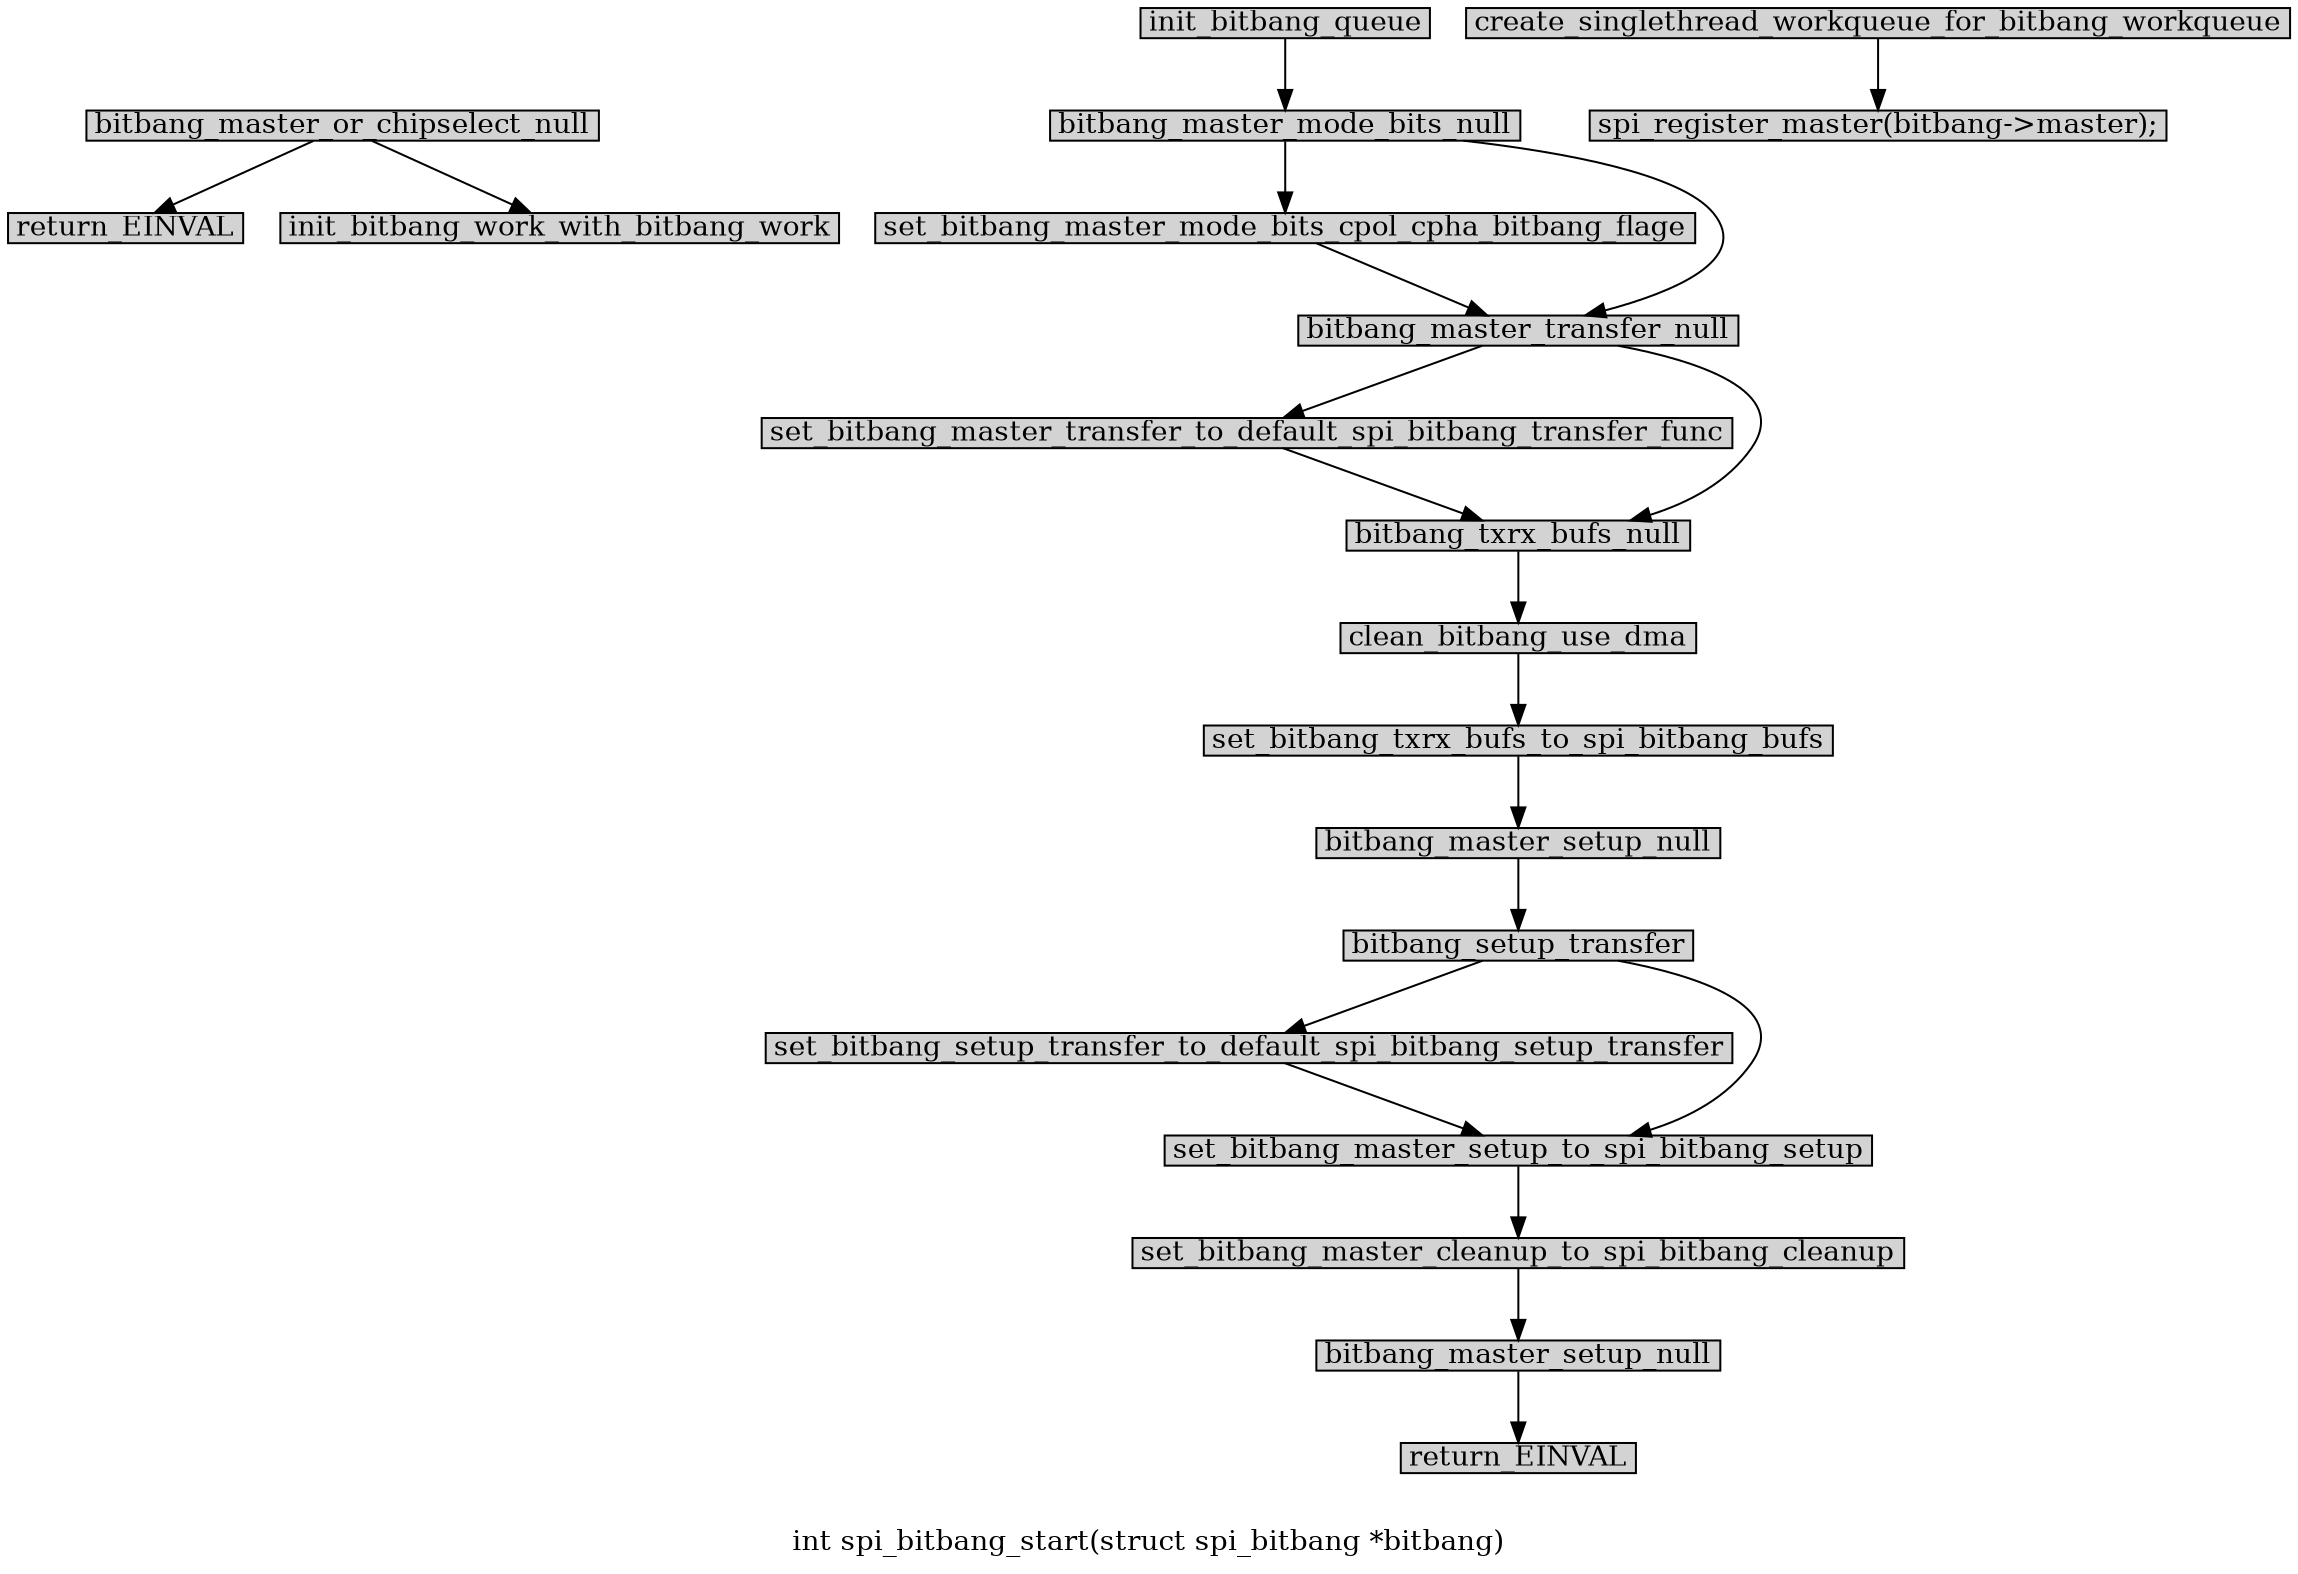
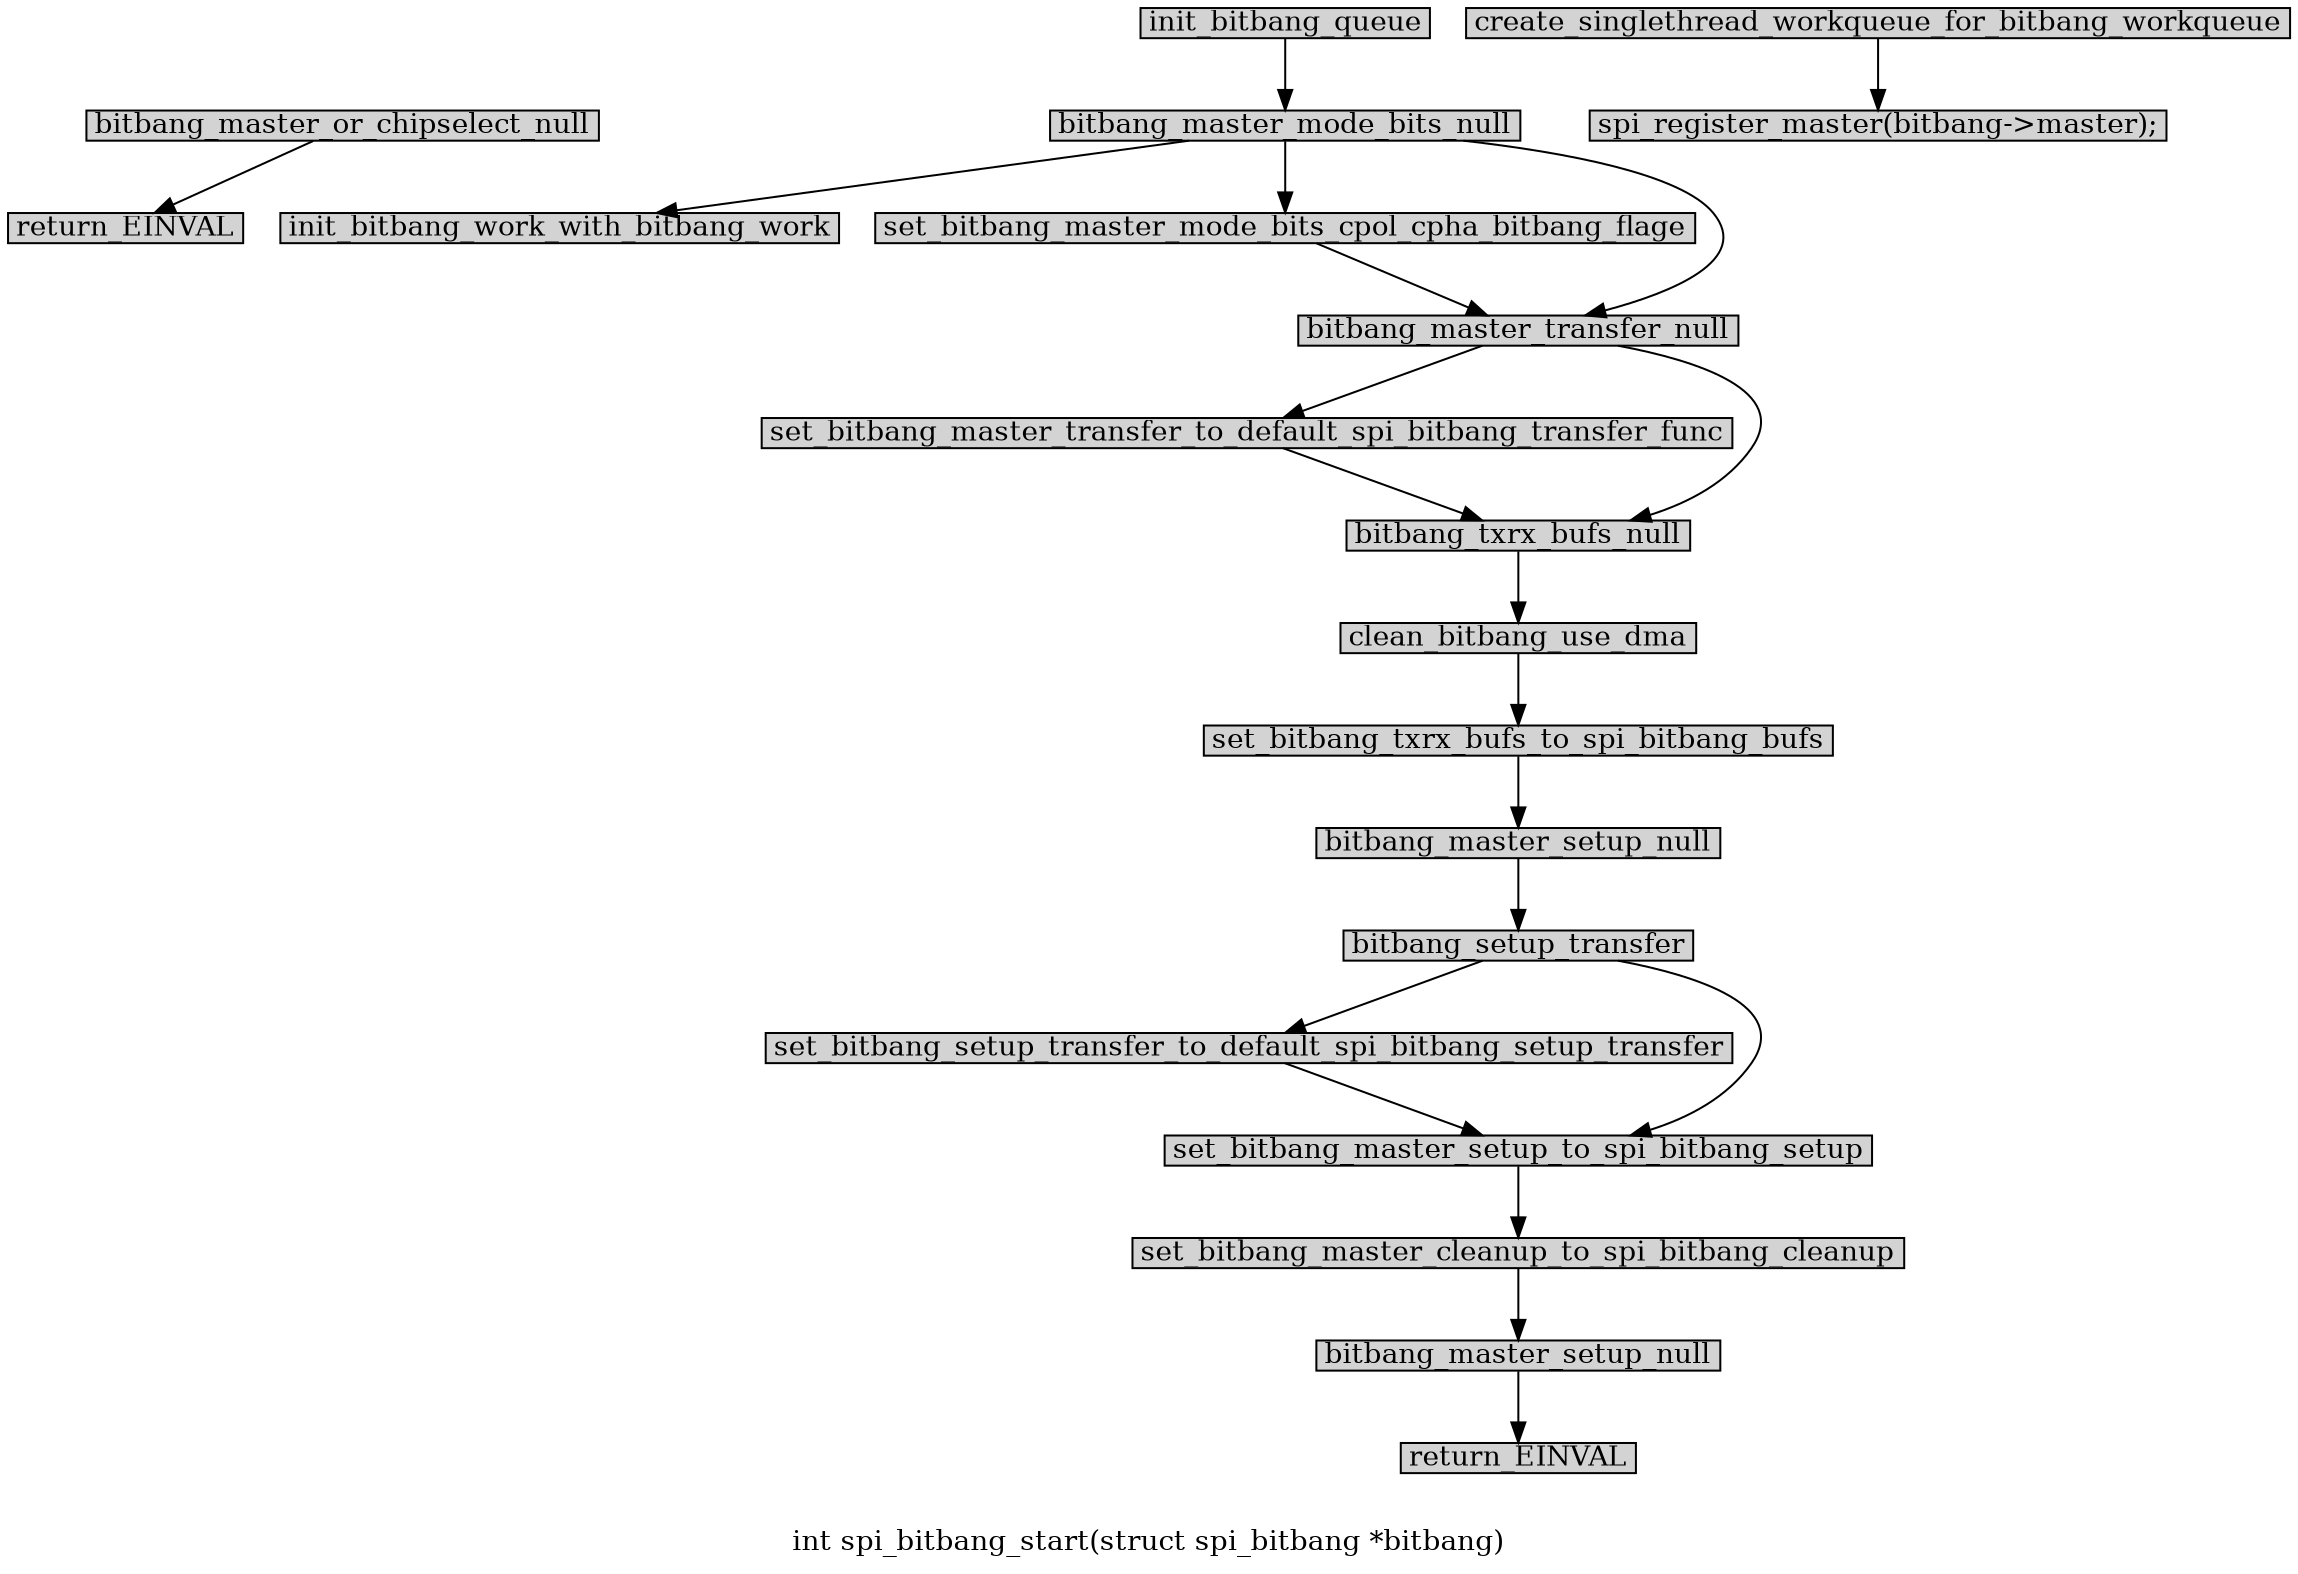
(442, 173) -> (933, 175)
